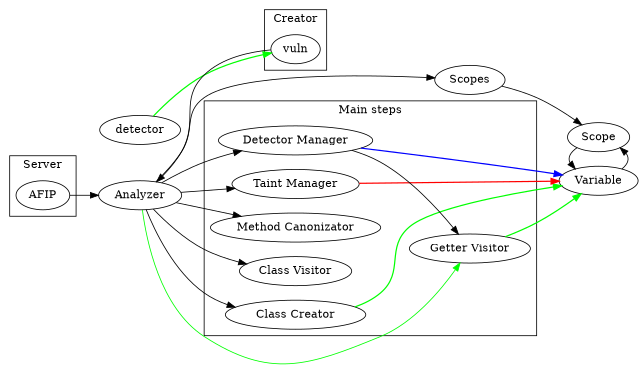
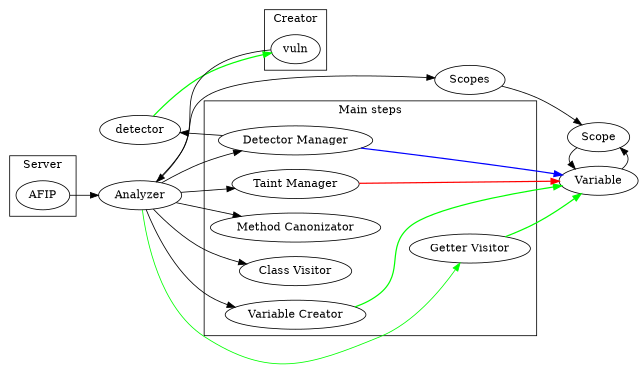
(403, 178) -> (210, 135)
(296, 315) -> (296, 315)
